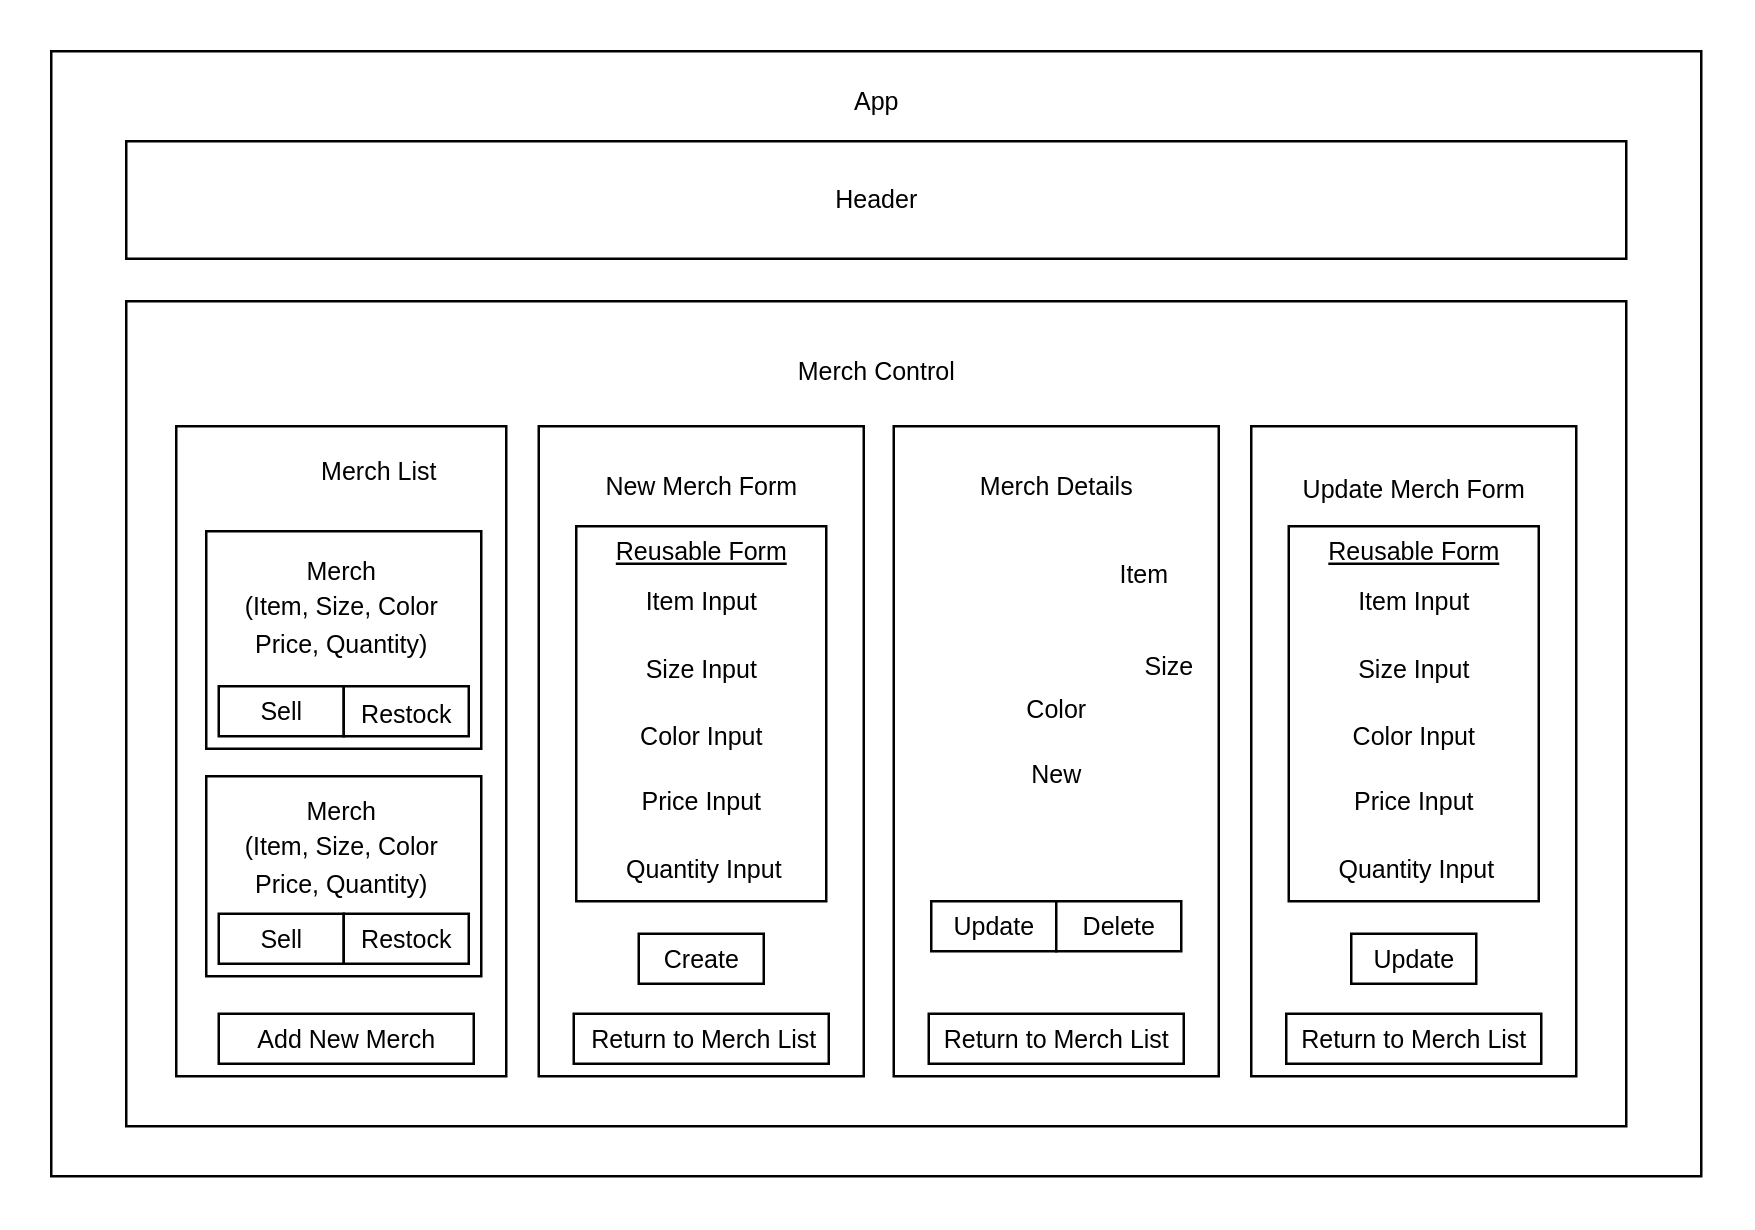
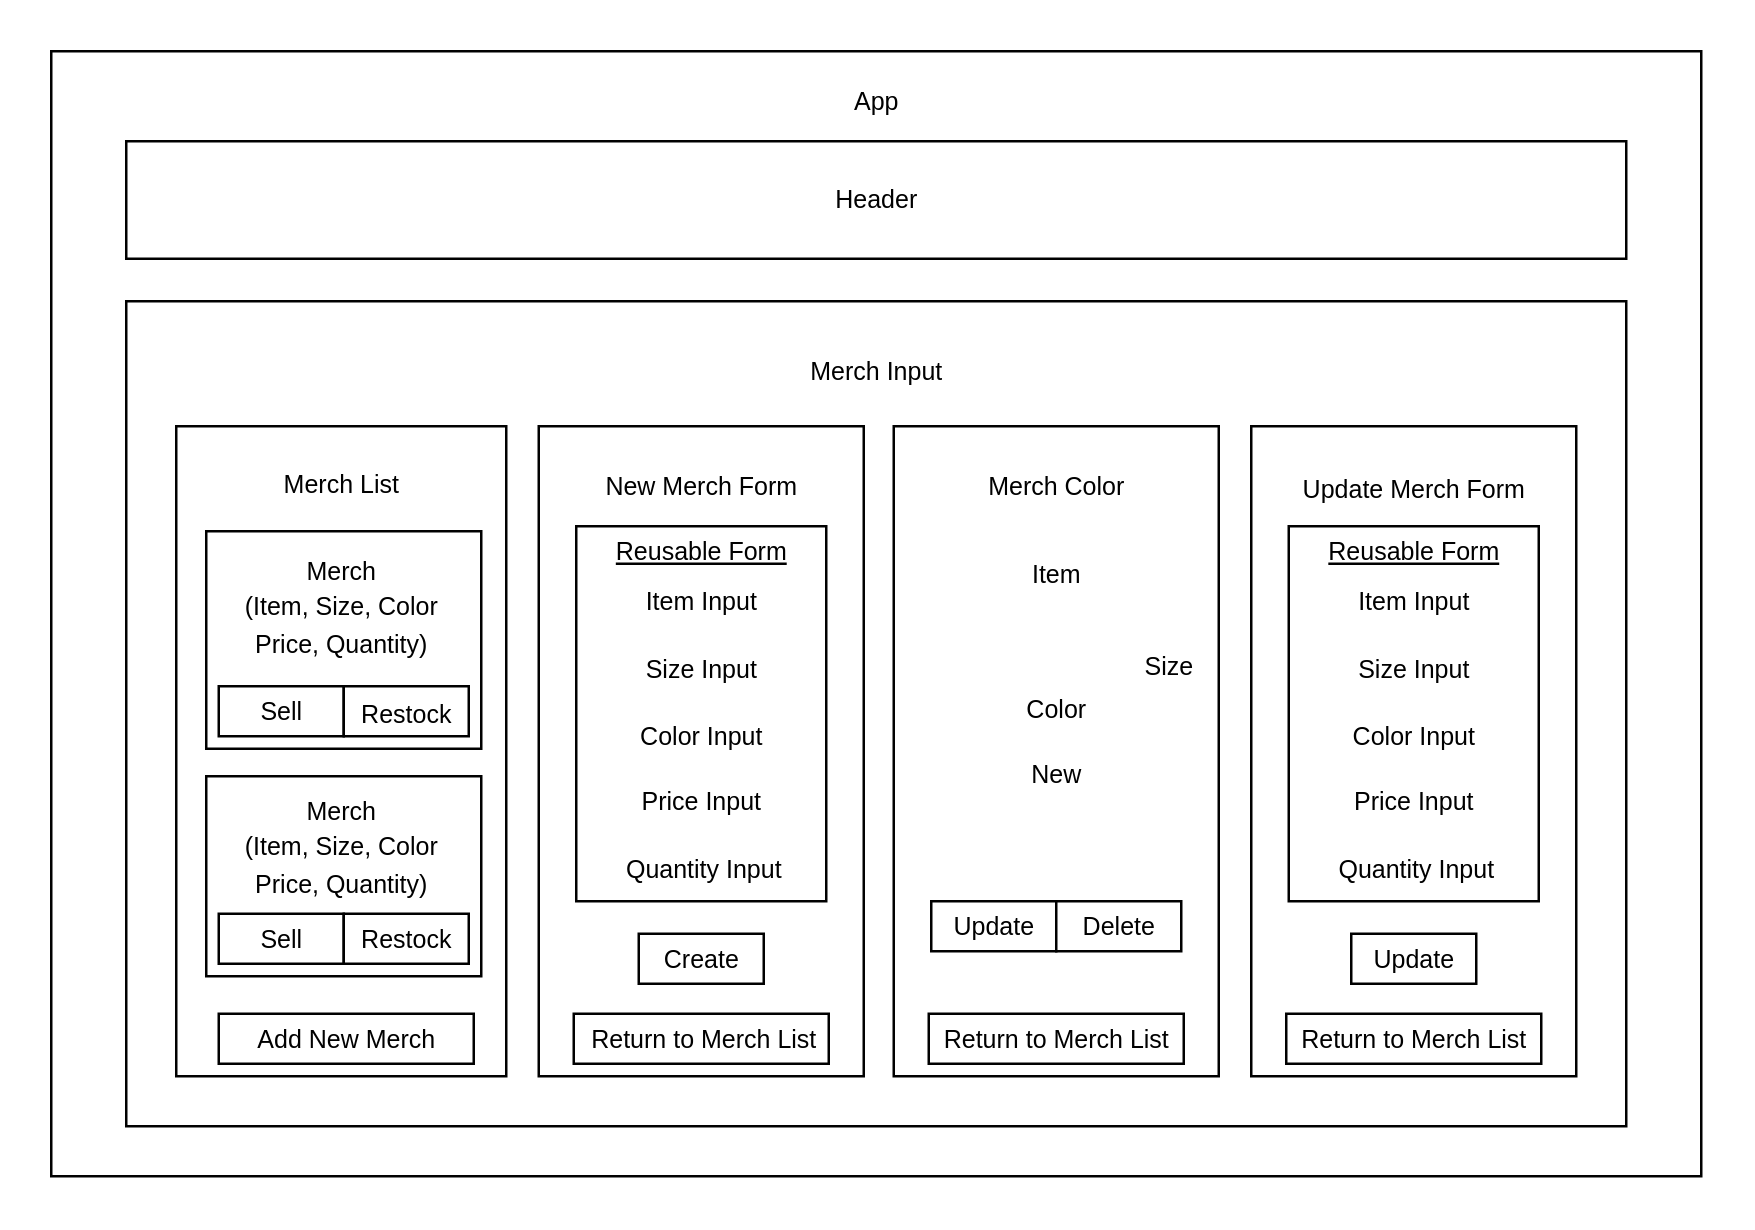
(878, 371) -> (878, 371)
(379, 471) -> (341, 484)
(1058, 486) -> (1058, 486)
(1144, 574) -> (1056, 574)
